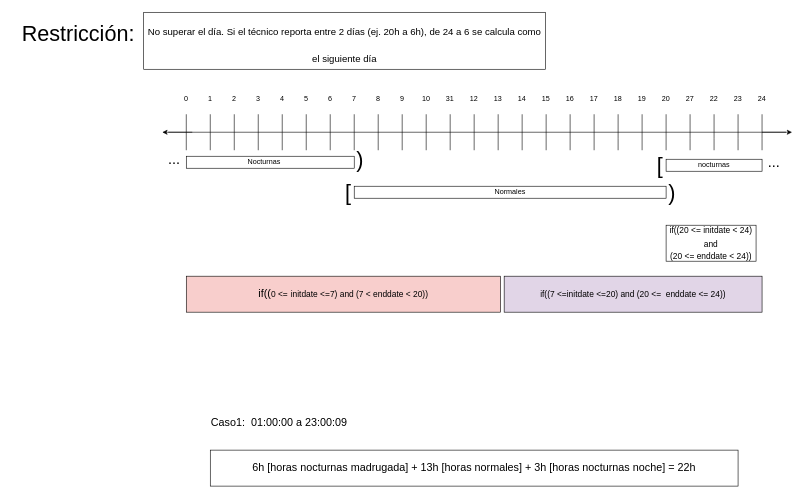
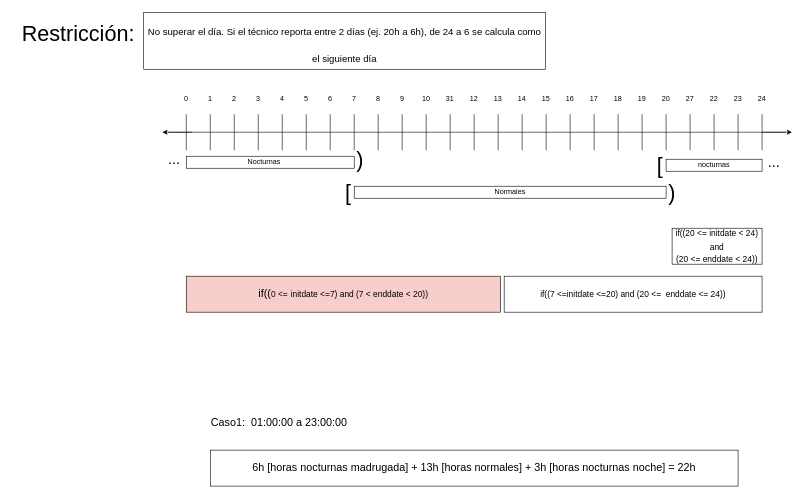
(711, 243) -> (717, 246)
(633, 294) -> (633, 294)
(279, 423) -> (279, 423)
